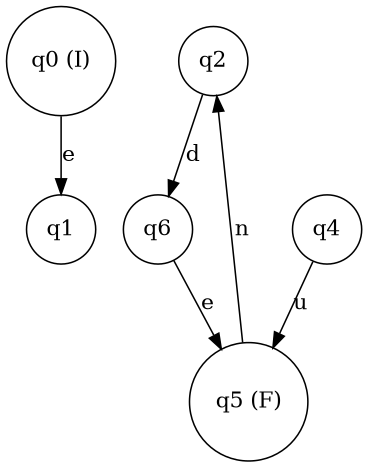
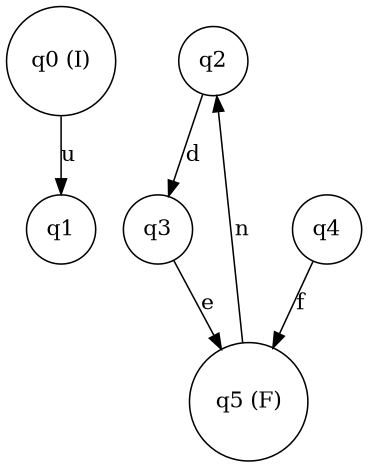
(69, 155) -> (69, 155)
(158, 229) -> (158, 229)
(301, 304) -> (301, 304)
